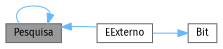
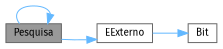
(84, 27) -> (74, 40)
